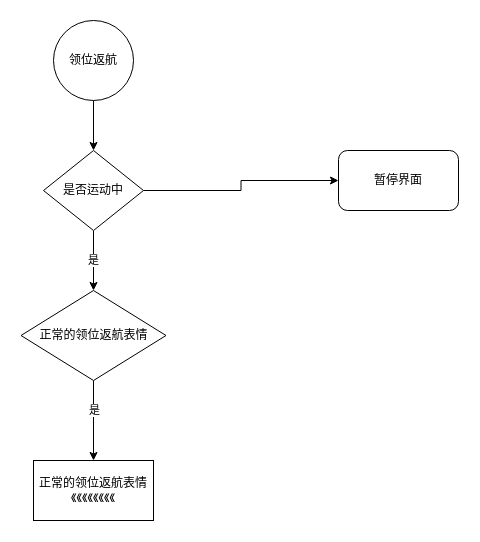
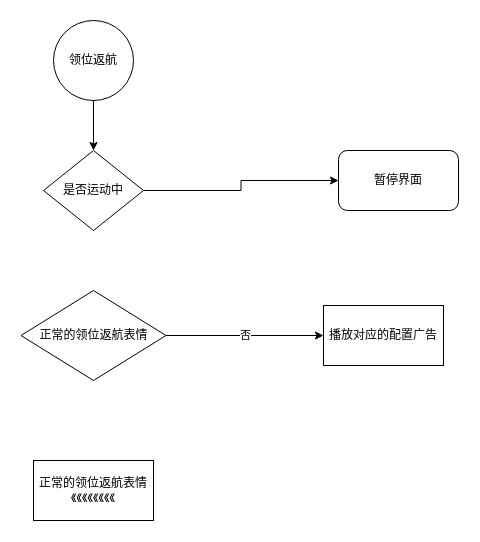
(94, 257) -> none
none -> (241, 336)
none -> (384, 336)
(94, 417) -> none
